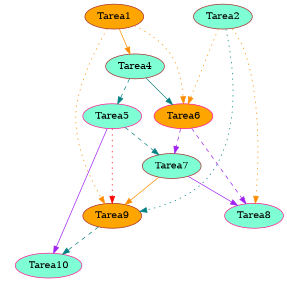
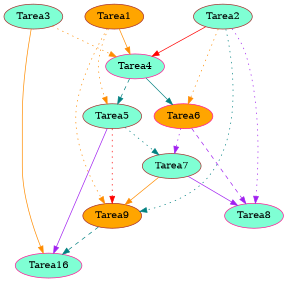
none -> (33, 17)
none -> (182, 40)
(170, 54) -> (98, 63)
(135, 66) -> (135, 66)
(256, 110) -> (256, 110)
(112, 116) -> (112, 116)
(178, 138) -> (178, 138)
(139, 139) -> (139, 139)
(49, 266) -> (49, 266)
